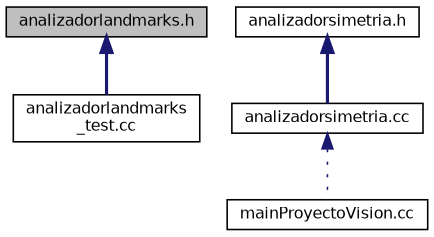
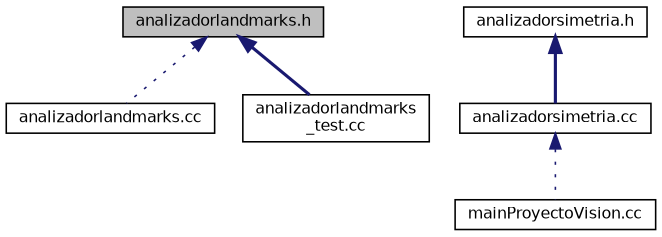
none -> (110, 118)
